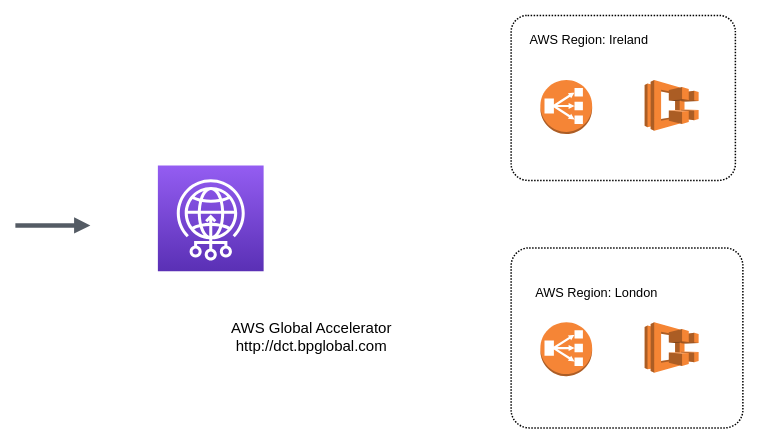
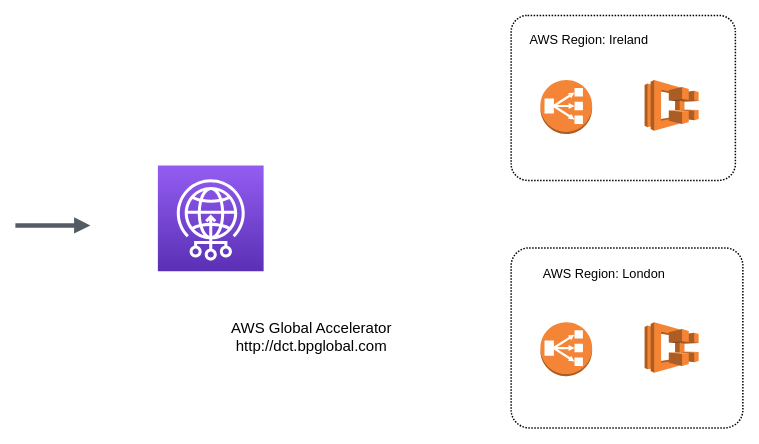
(597, 294) -> (604, 275)
